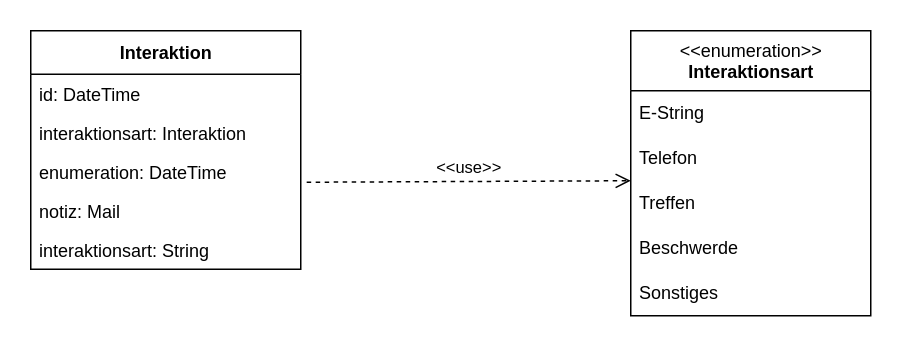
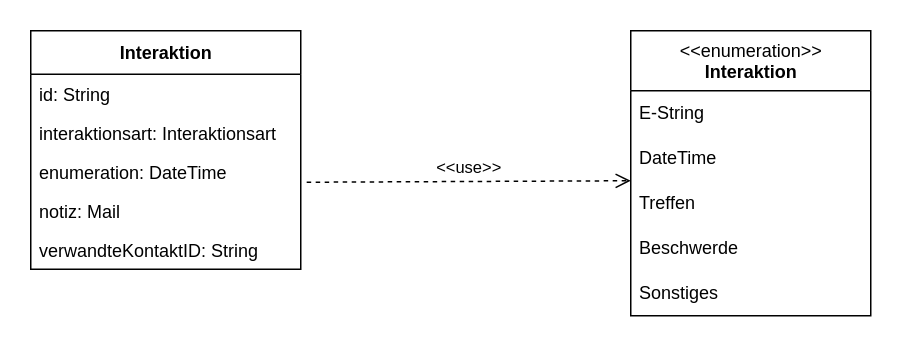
(752, 63) -> (752, 63)
(90, 95) -> (80, 95)
(168, 134) -> (189, 134)
(673, 158) -> (678, 158)
(143, 251) -> (163, 251)
